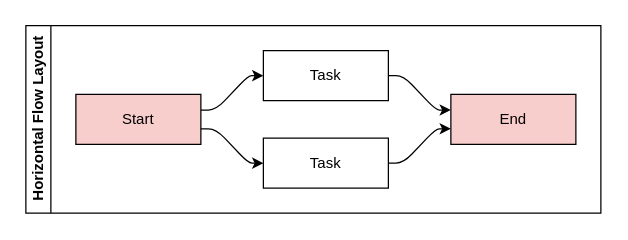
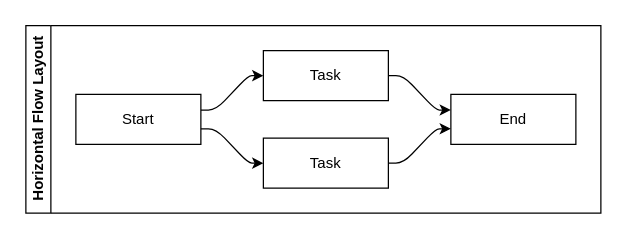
(138, 119) -> (138, 119)
(513, 119) -> (513, 119)
